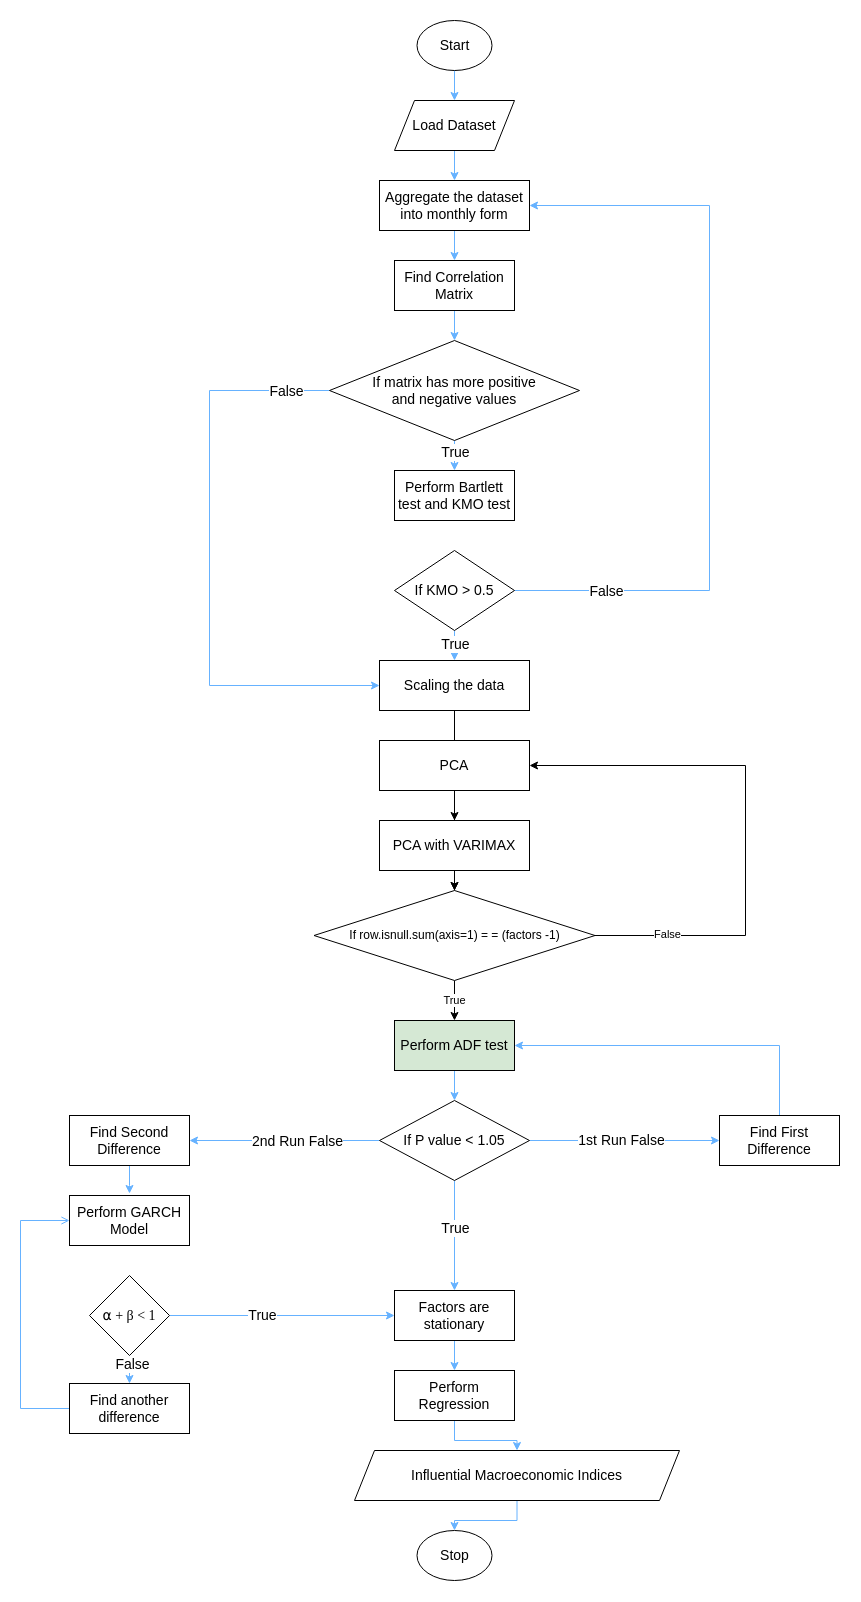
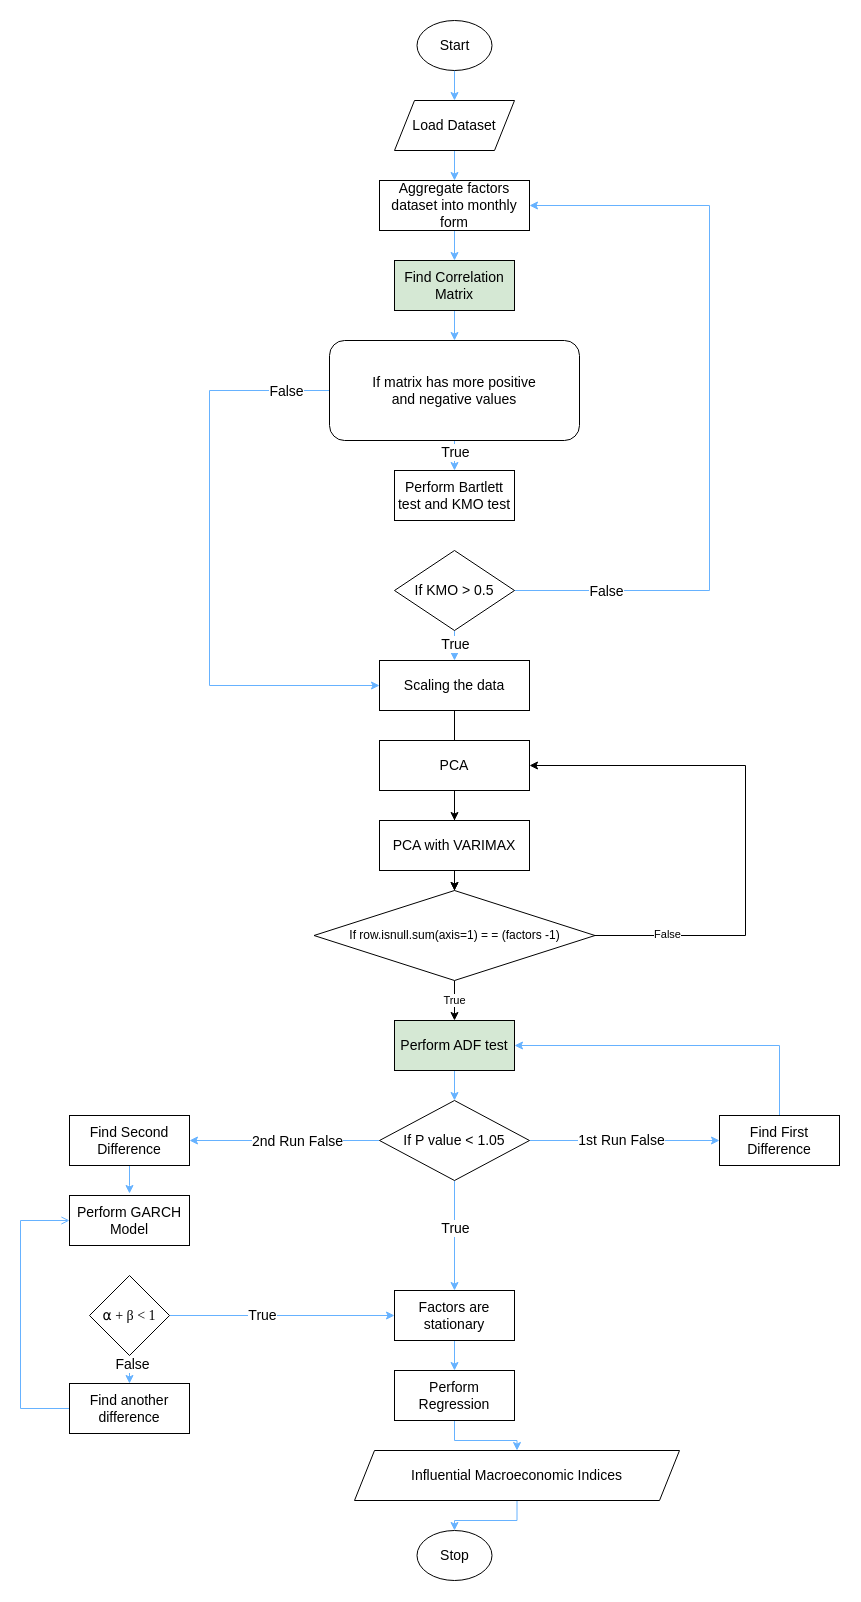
(455, 206) -> (455, 206)
(455, 286) -> (455, 286)
(455, 391) -> (455, 391)
